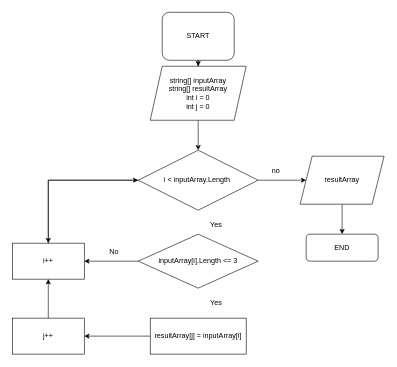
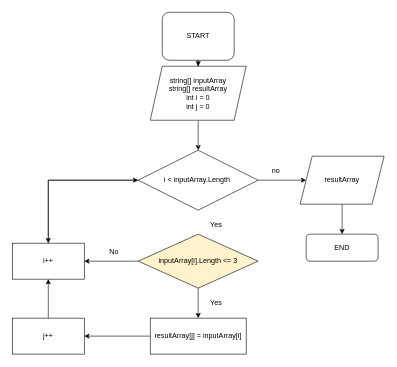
(198, 261) -> (198, 261)
none -> (198, 312)
